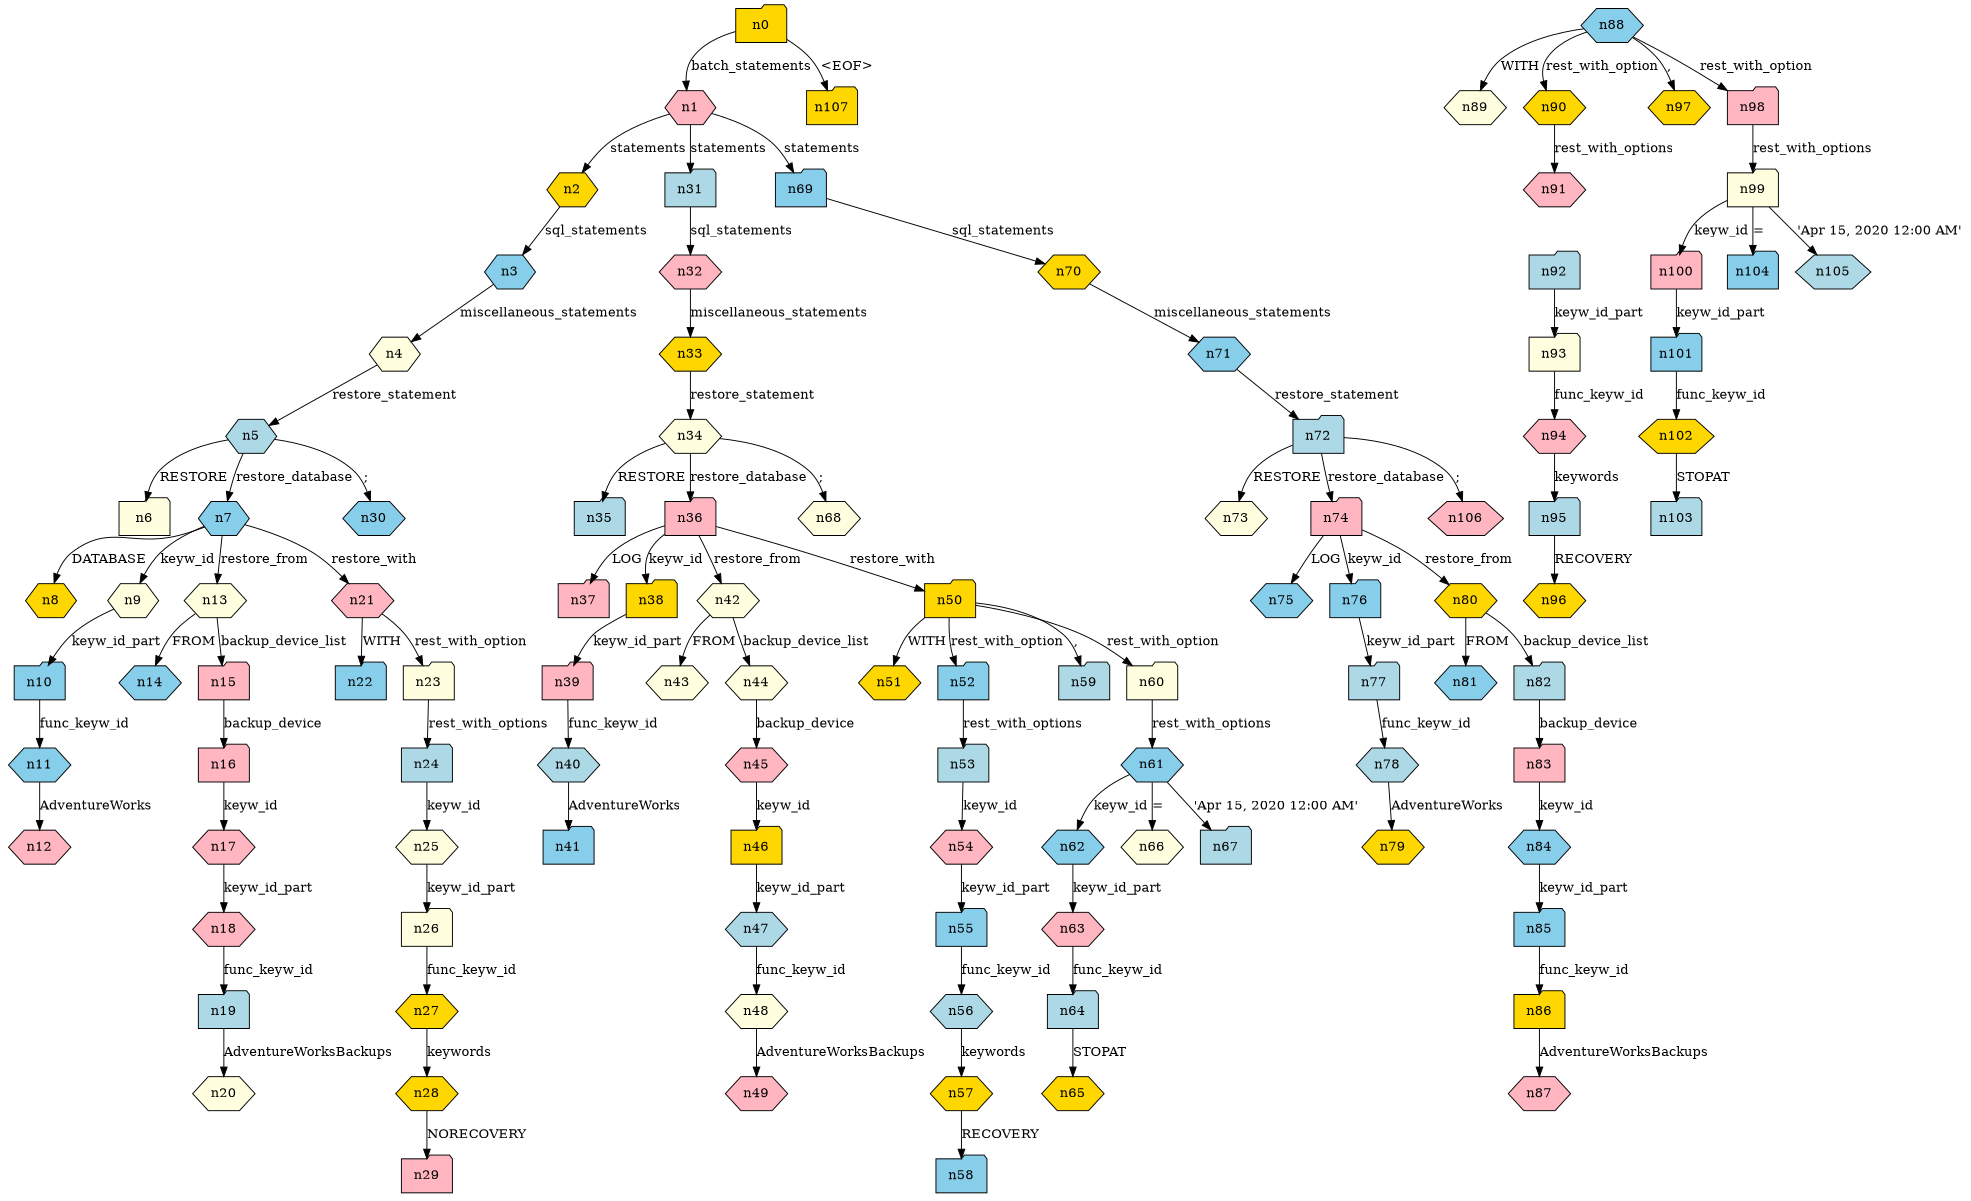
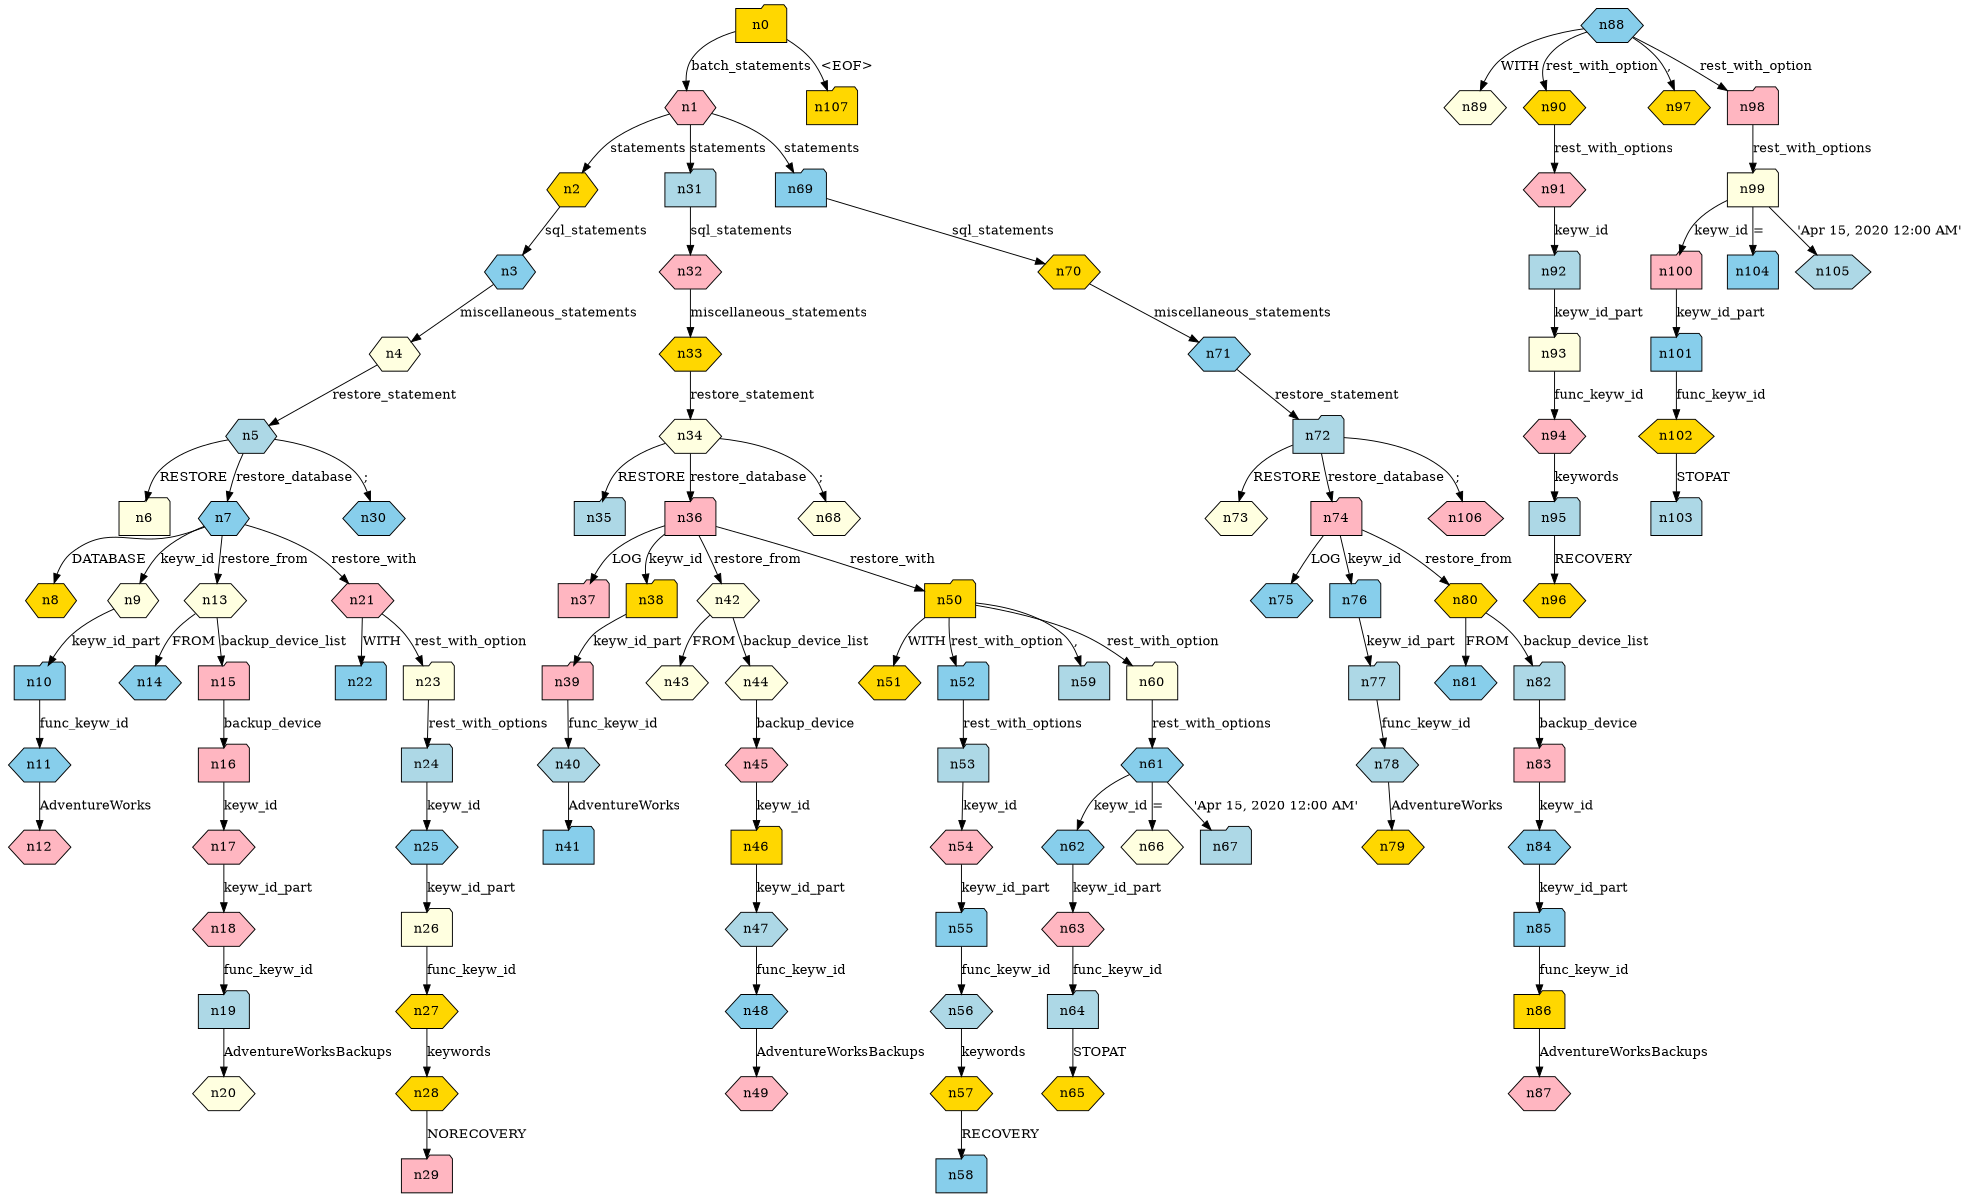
none -> (1555, 226)
(427, 847) -> (427, 847)
(757, 1012) -> (757, 1012)
